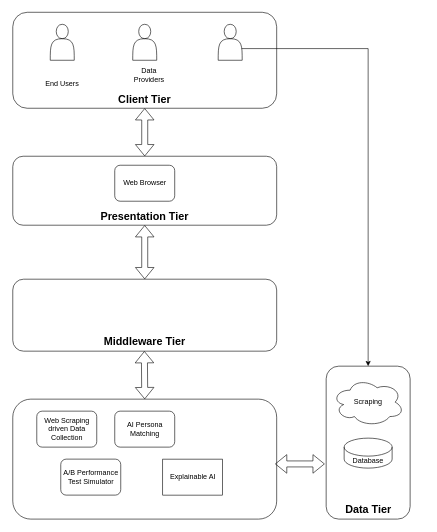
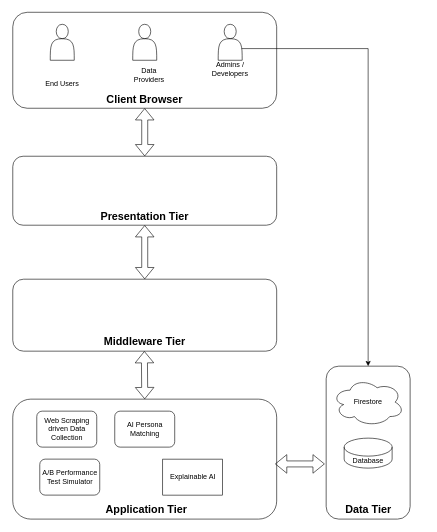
none -> (230, 69)
(145, 99) -> (145, 99)
(145, 183) -> none
(368, 402) -> (368, 402)
(91, 477) -> (70, 477)
none -> (146, 510)
